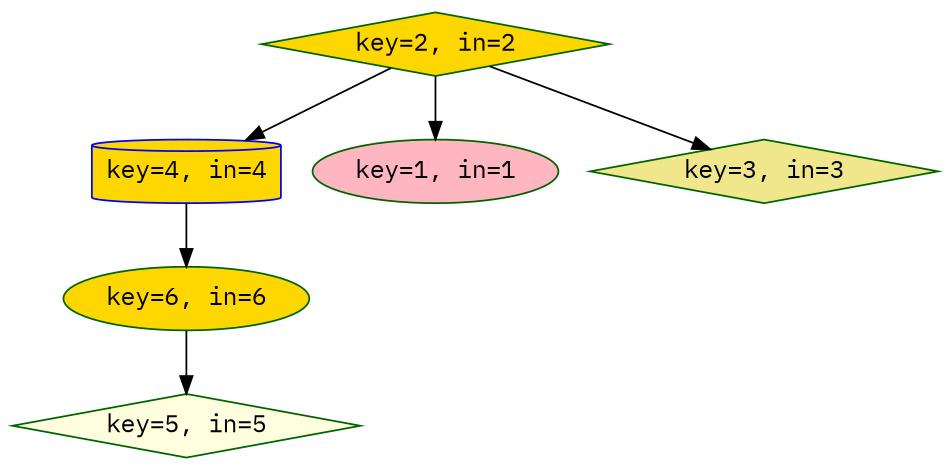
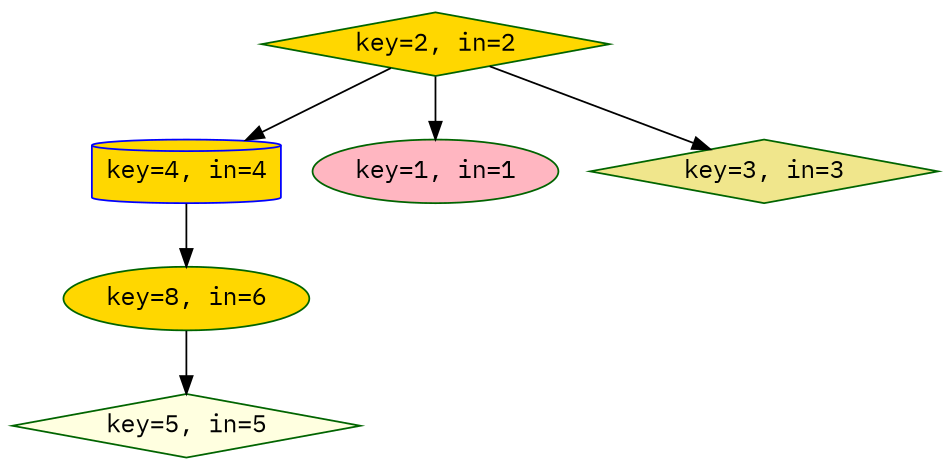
(186, 299) -> (186, 299)
